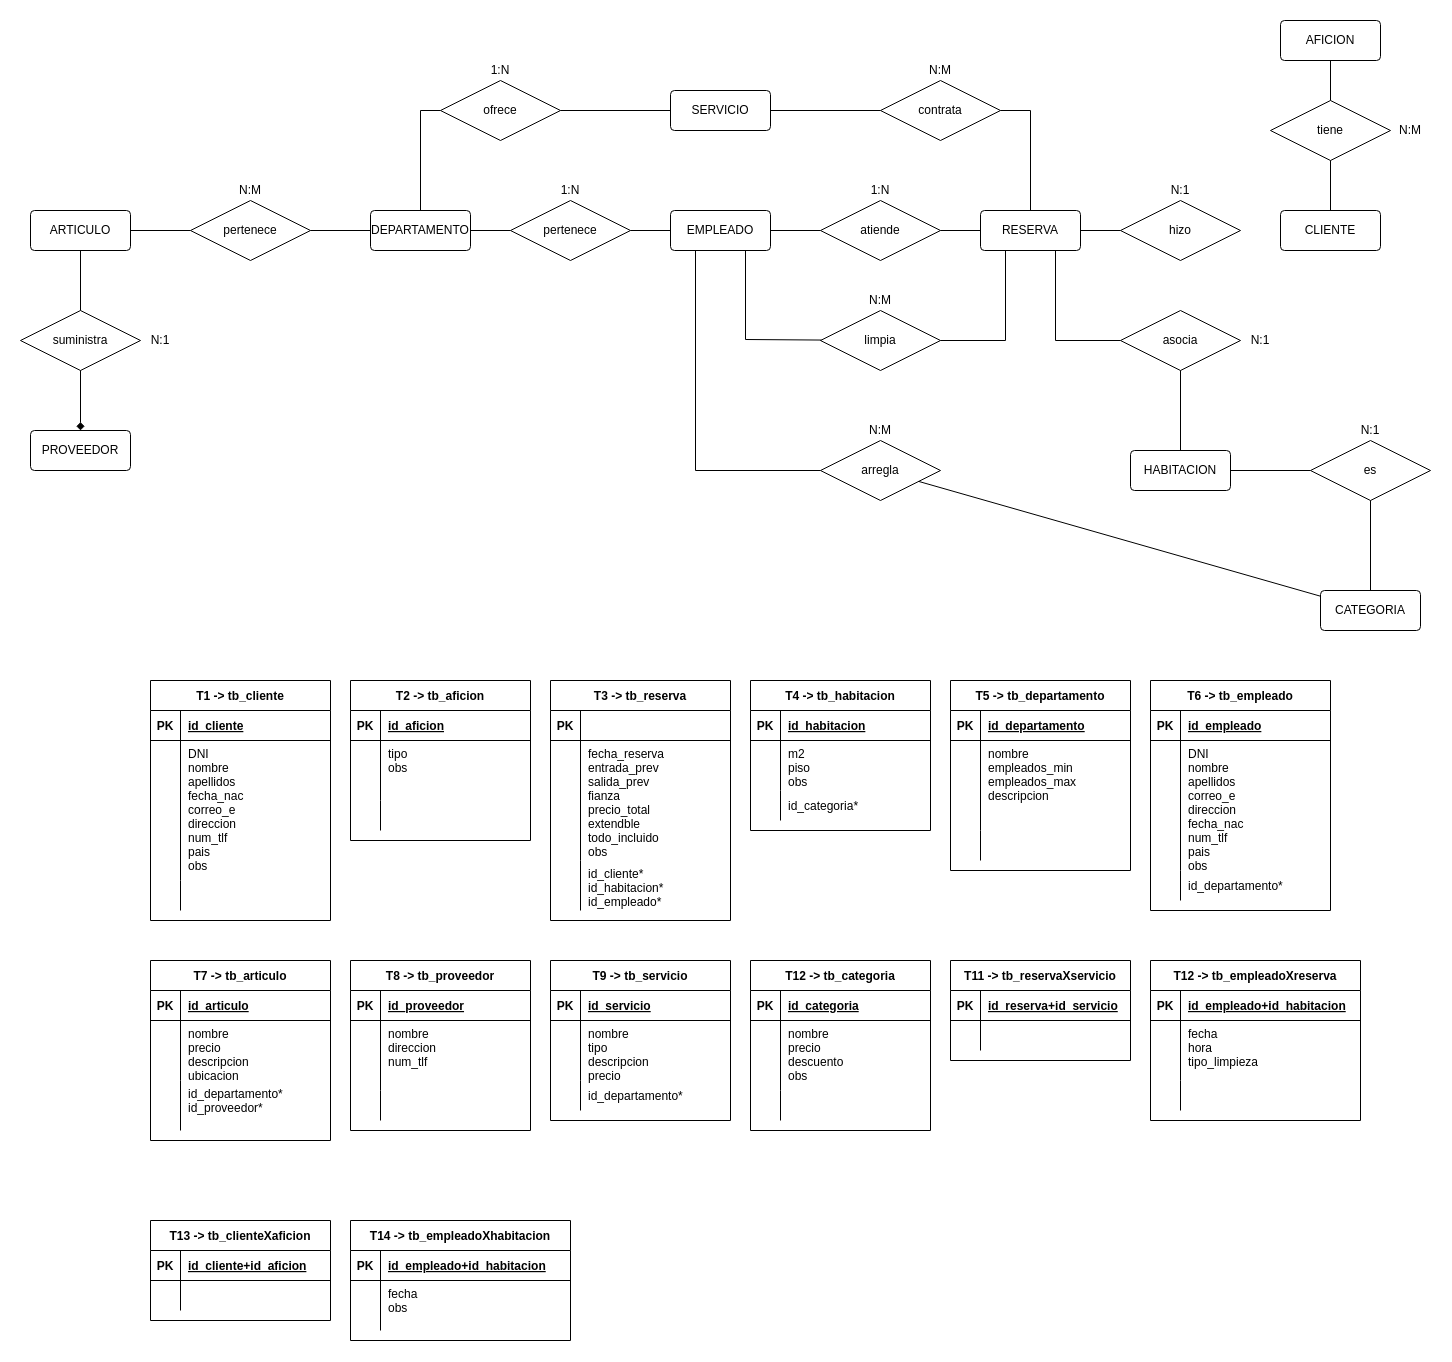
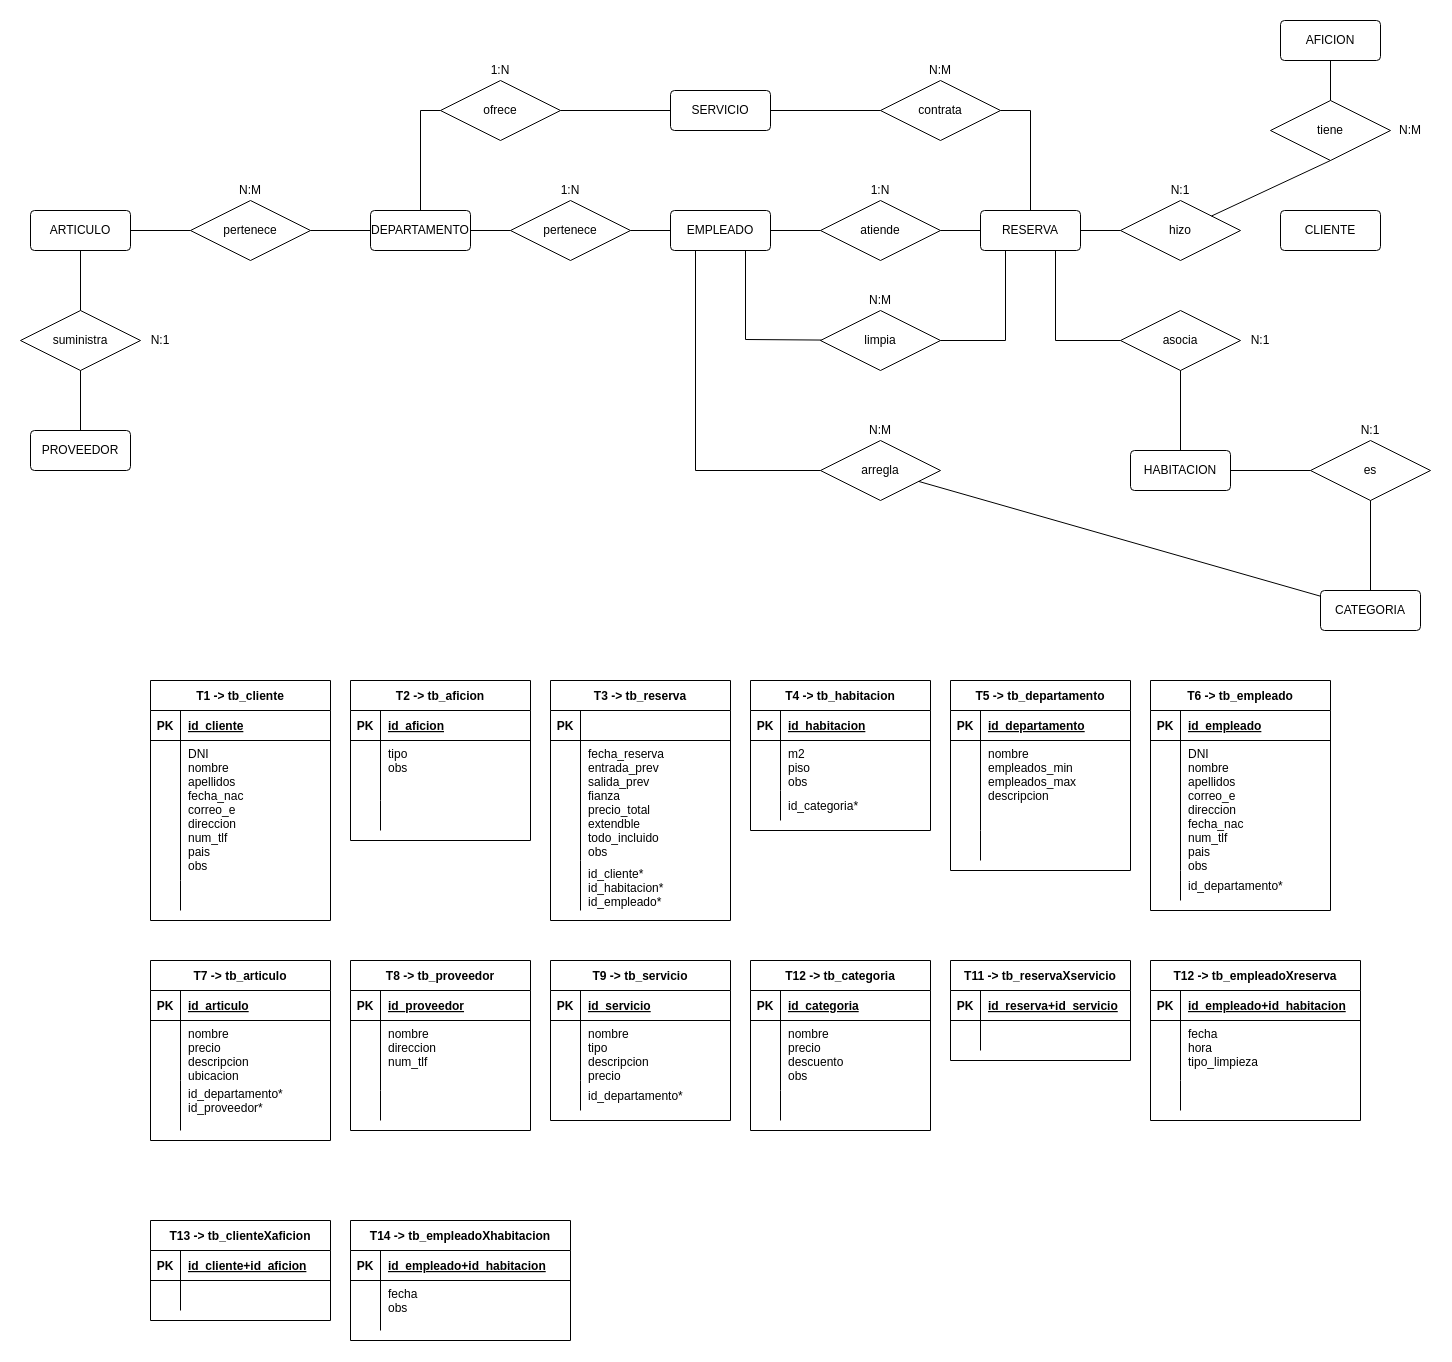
(1331, 186) -> (1271, 188)
(81, 422) -> (81, 426)
